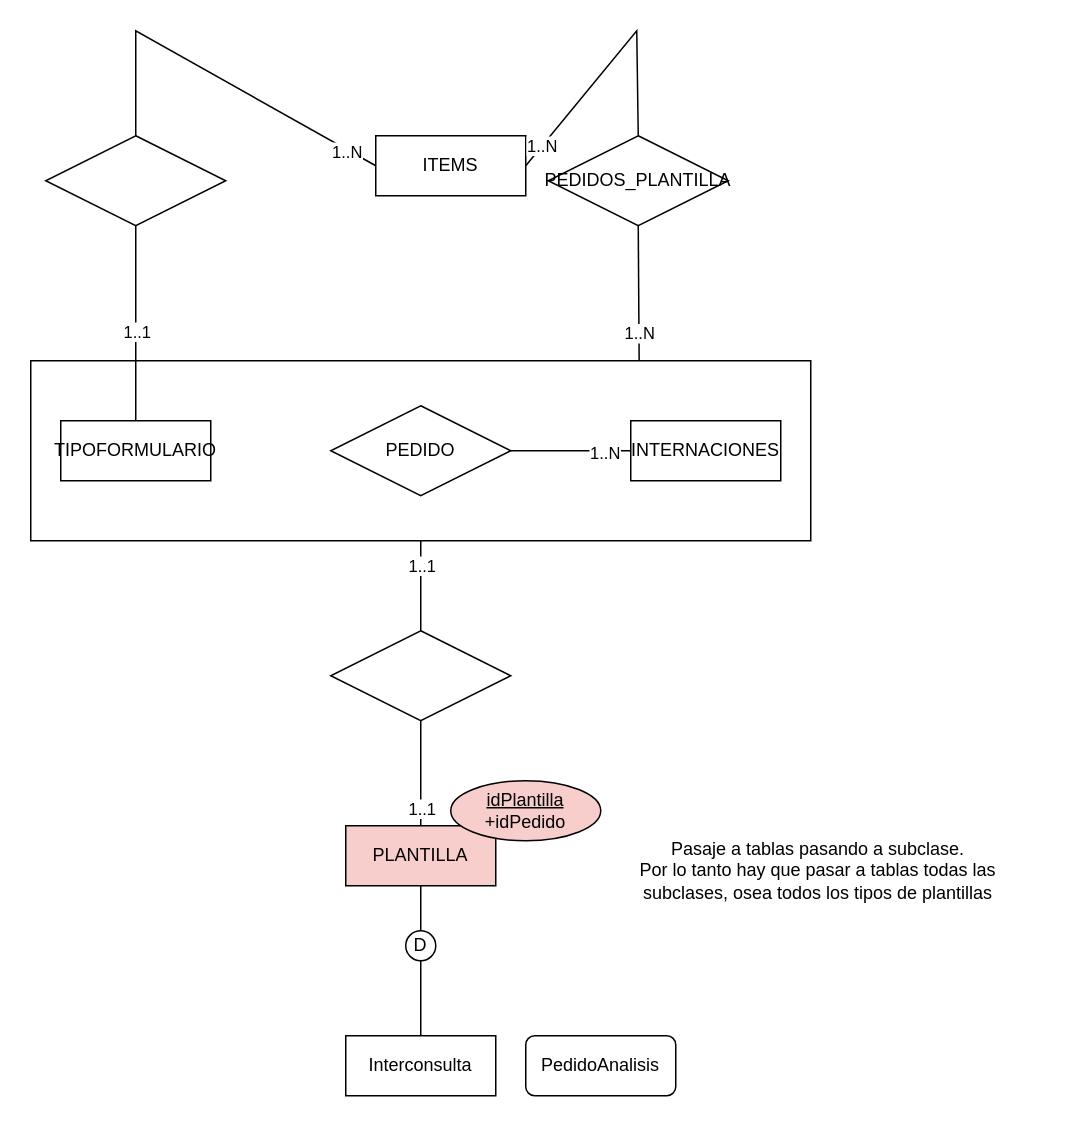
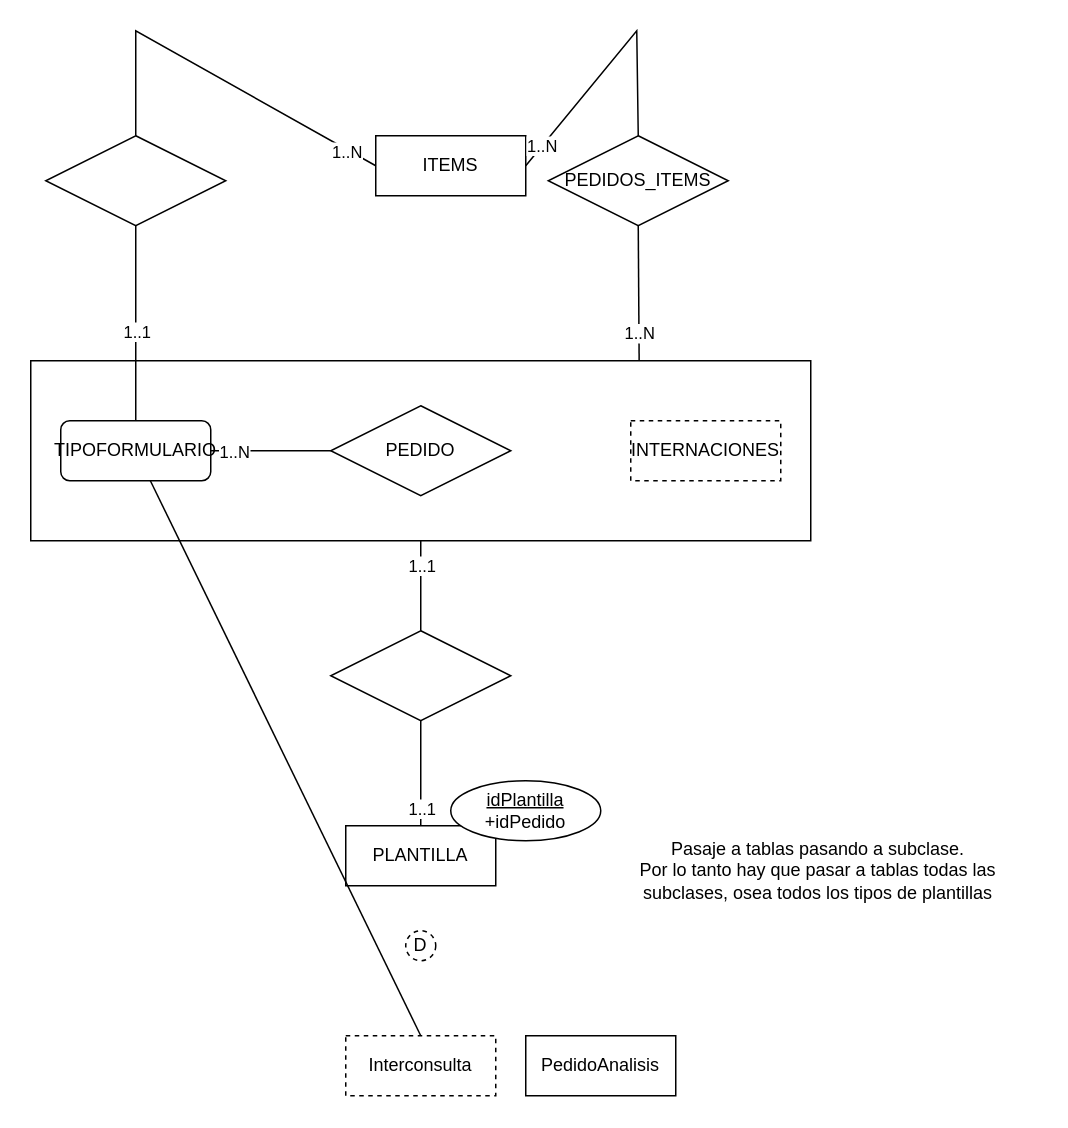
(638, 181) -> (638, 181)
(136, 451) -> (136, 451)
none -> (284, 451)
(554, 451) -> none
(706, 451) -> (706, 451)
(526, 811) -> (526, 811)
(421, 856) -> (421, 856)
(421, 908) -> none
(421, 946) -> (421, 946)
(421, 999) -> (286, 759)
(421, 1066) -> (421, 1066)
(601, 1066) -> (601, 1066)
